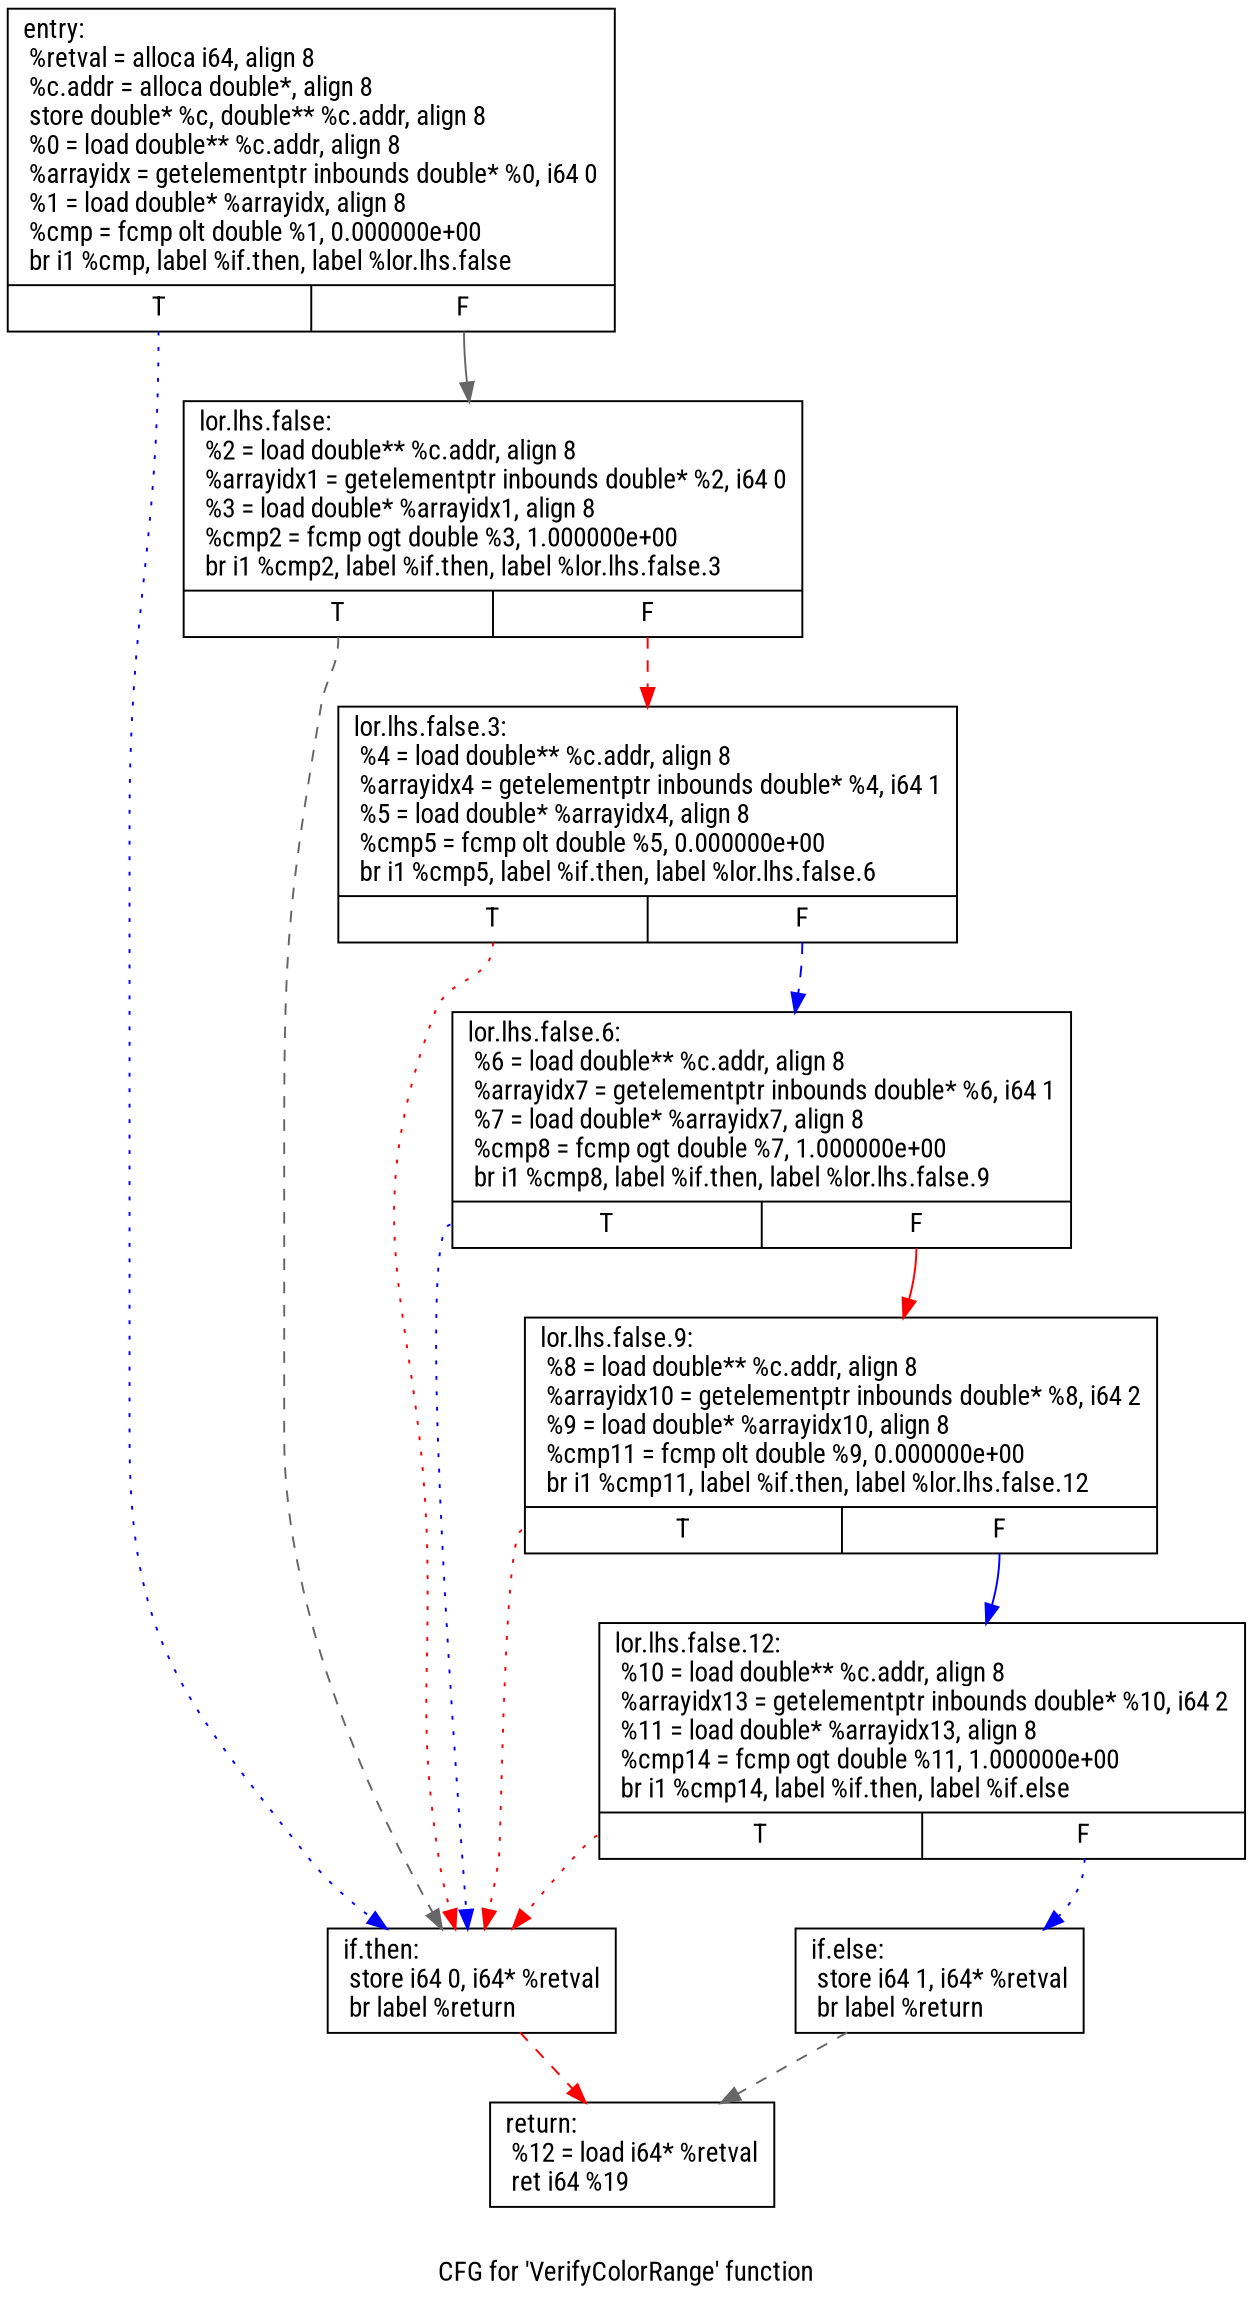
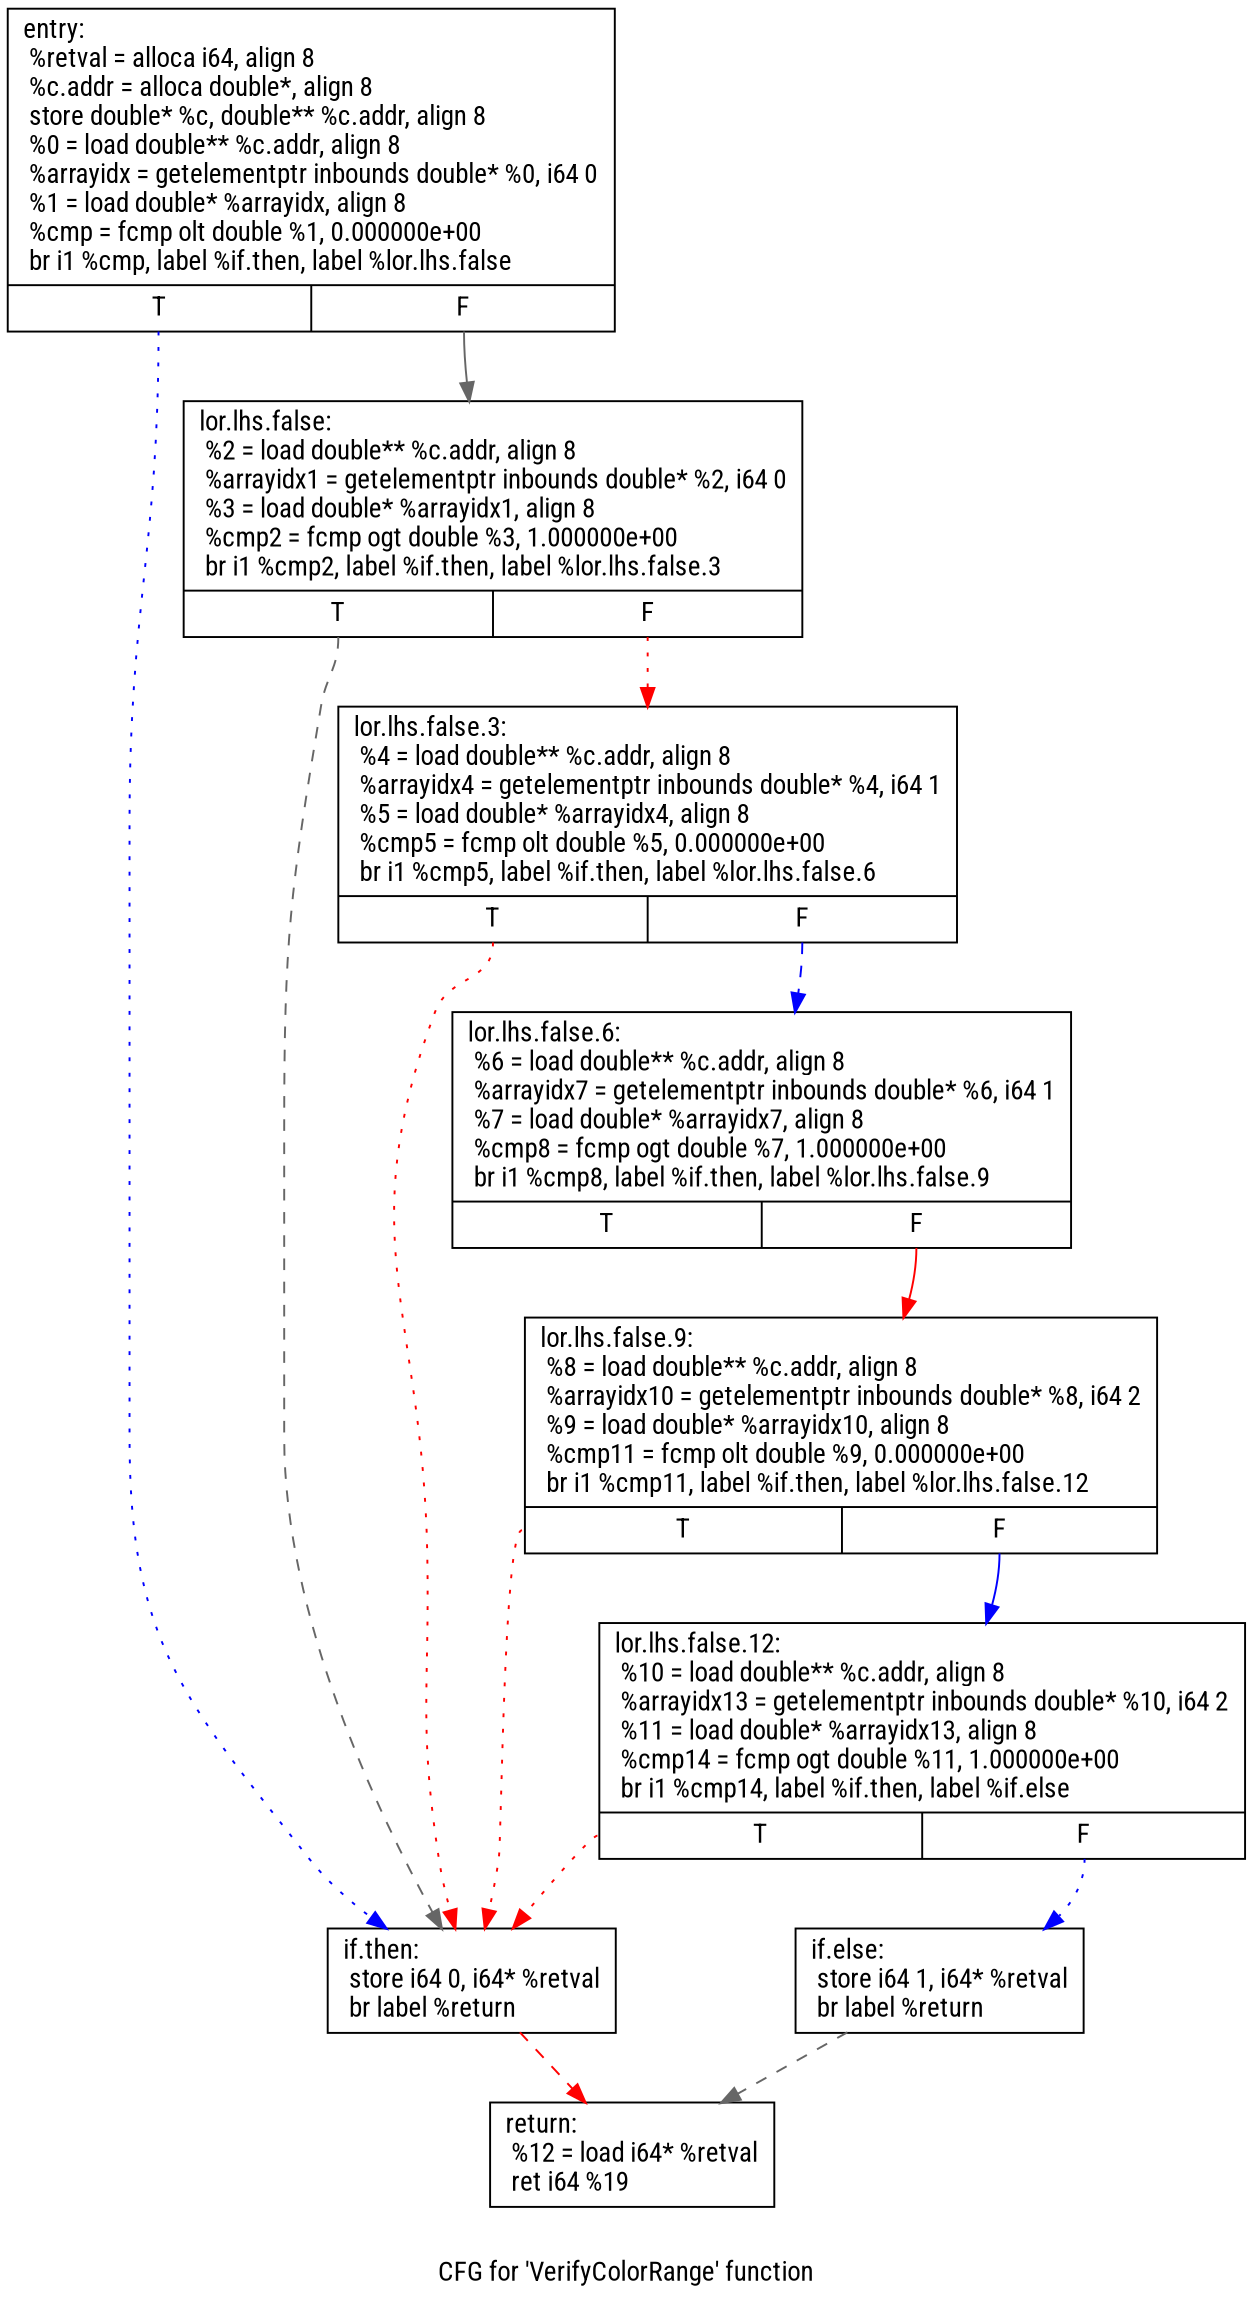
(648, 662) -> (648, 662)
(444, 1566) -> none
